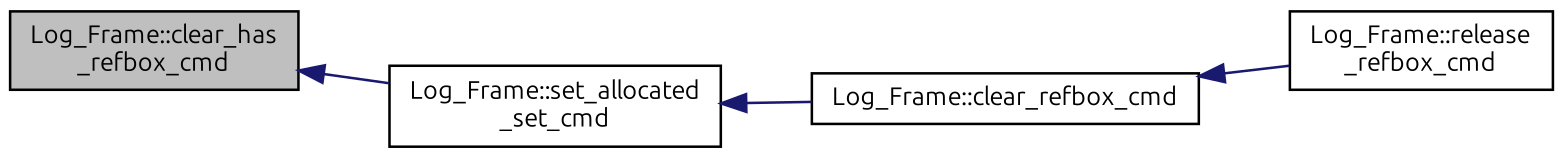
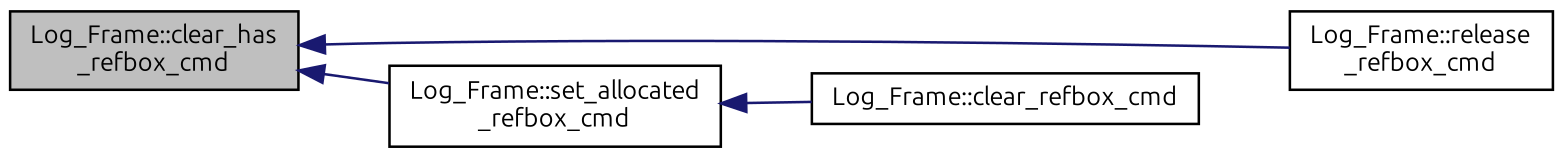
(1257, 70) -> (807, 41)
(555, 106) -> (555, 106)
